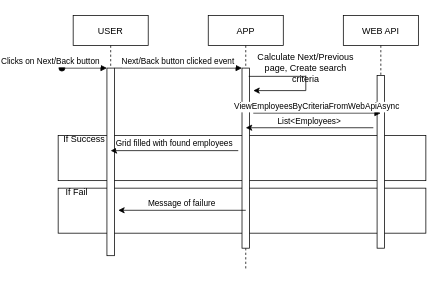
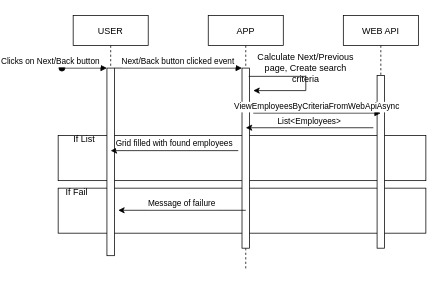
(84, 139) -> (84, 139)
